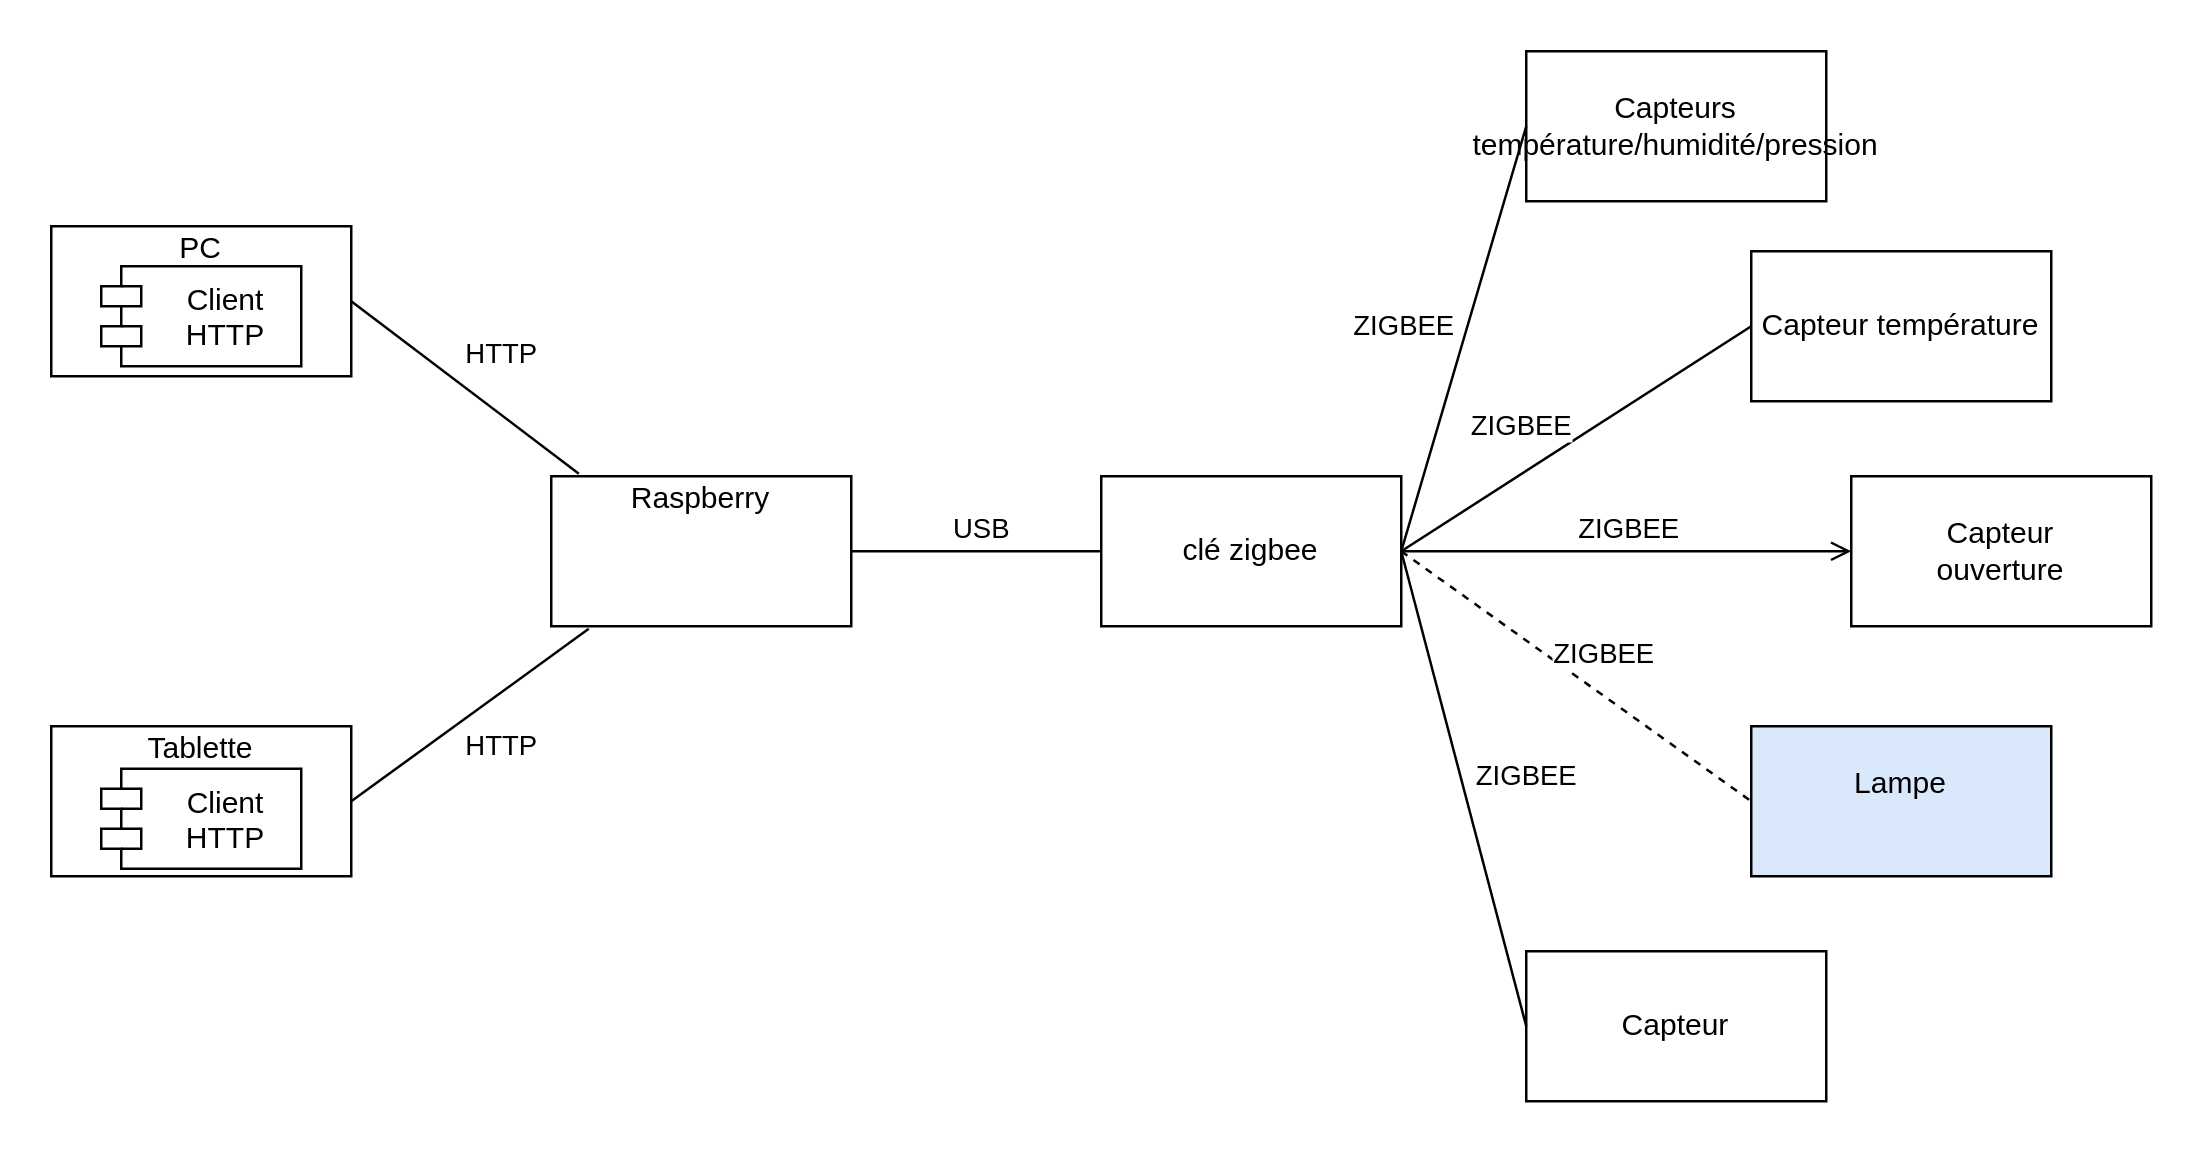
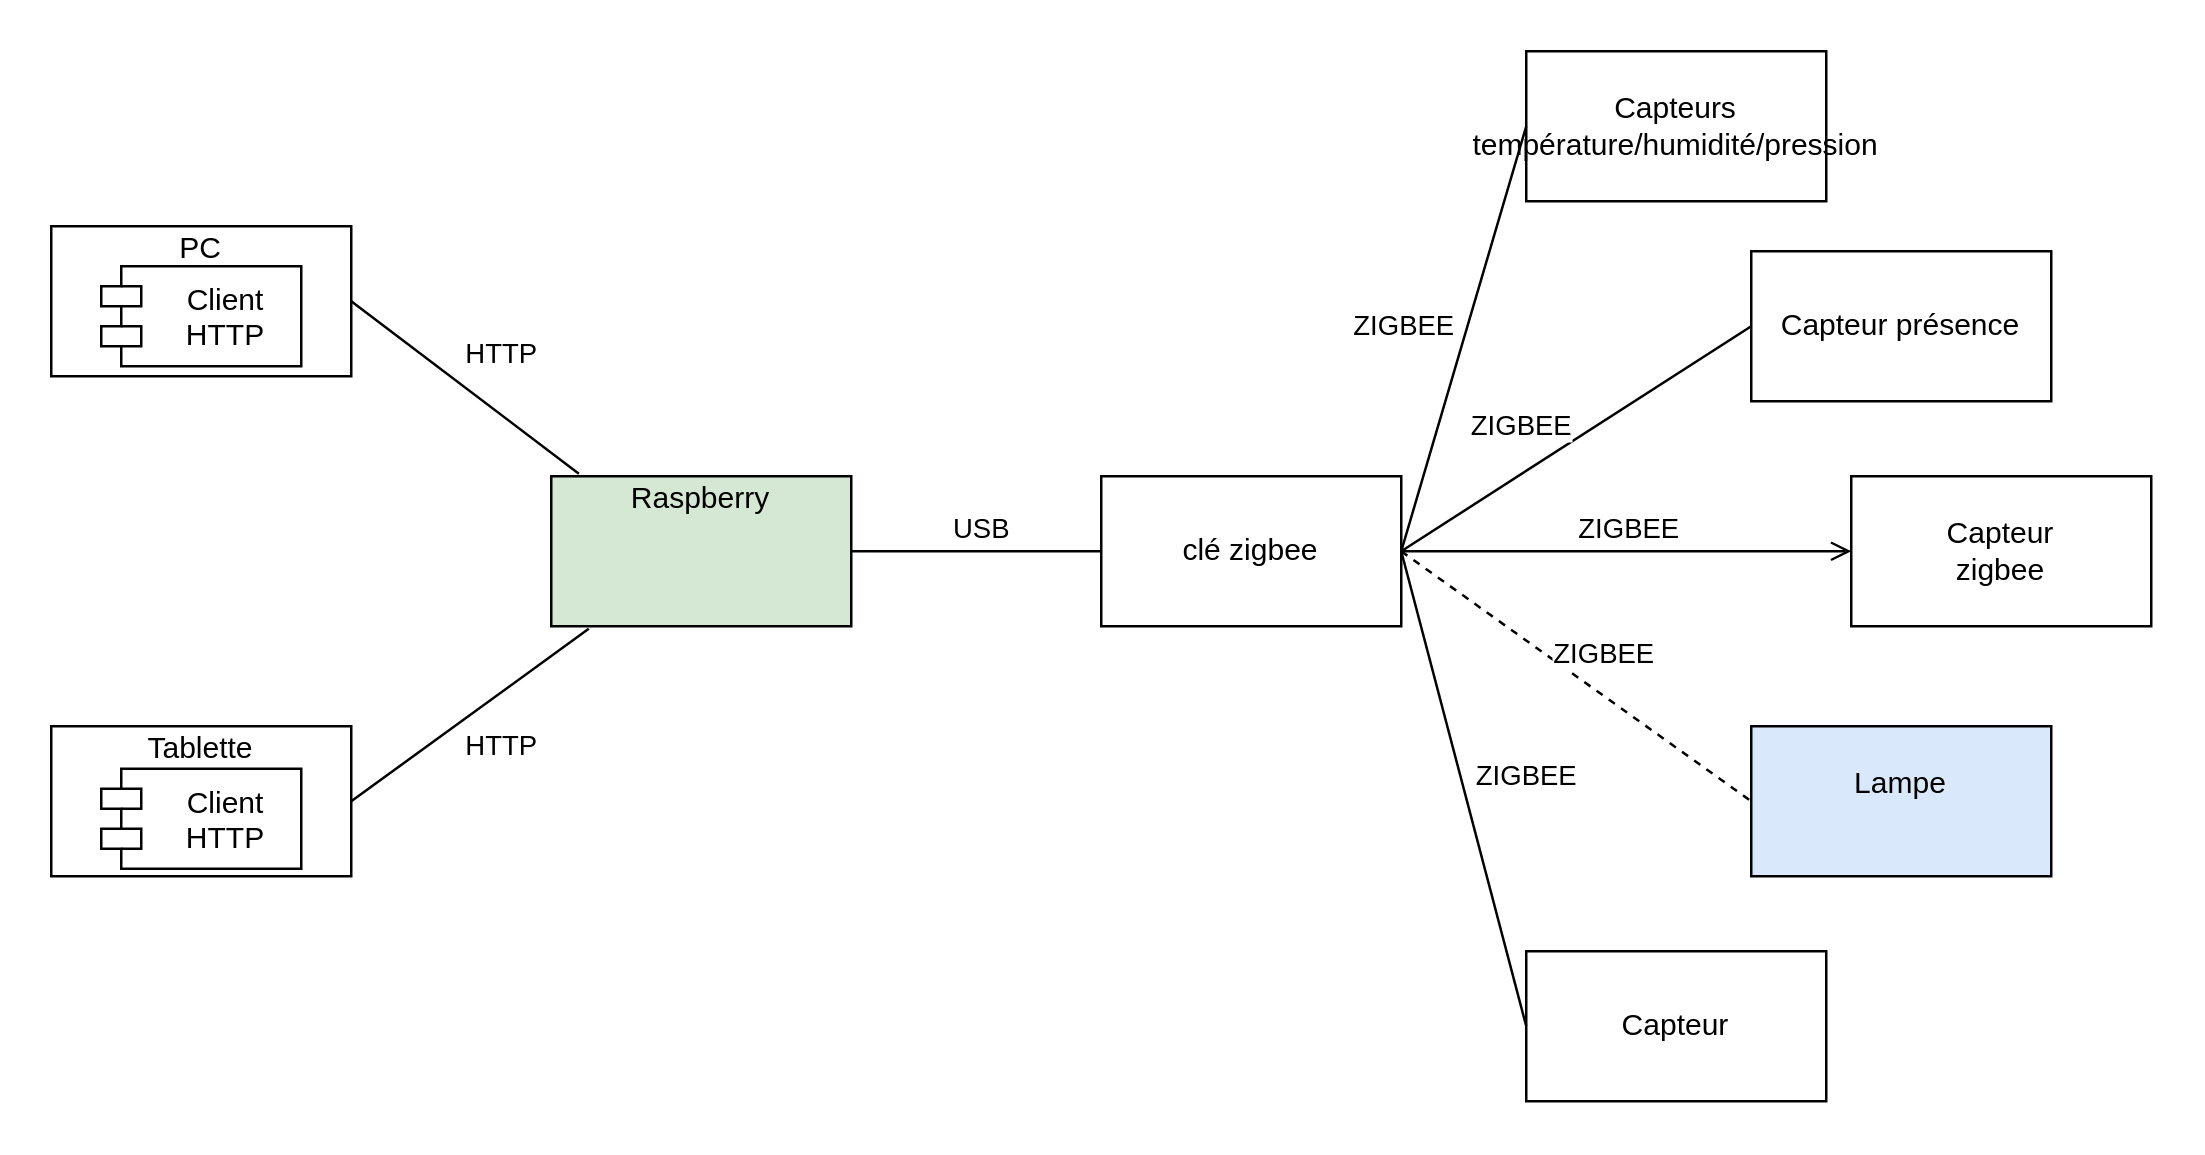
(1901, 326) -> (1901, 326)
(701, 551) -> (701, 551)
(2001, 551) -> (2001, 551)
